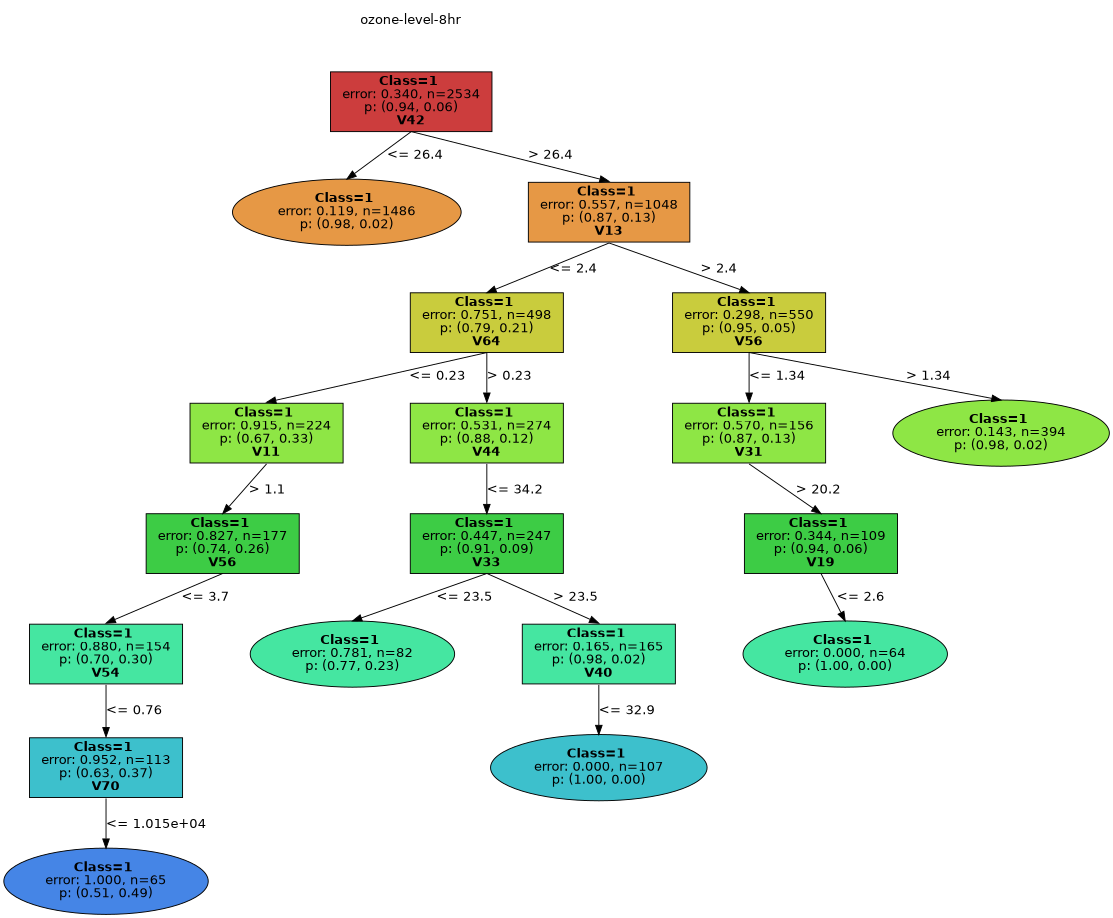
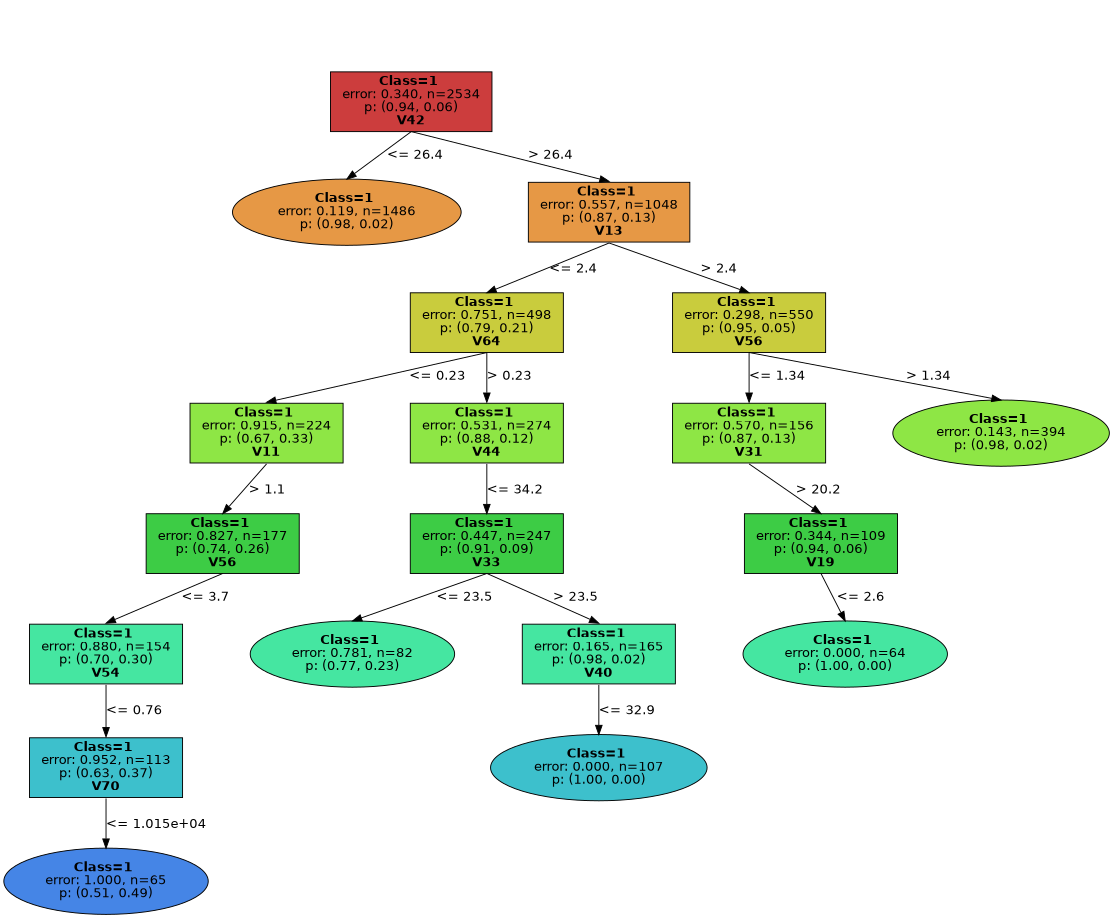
(411, 21) -> none
